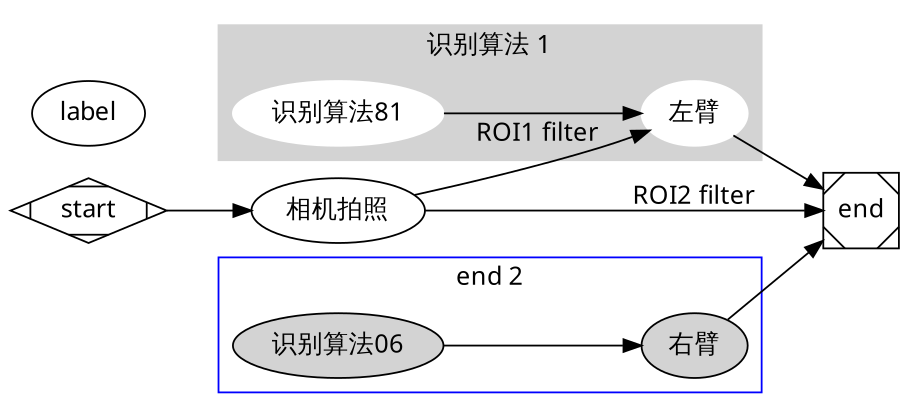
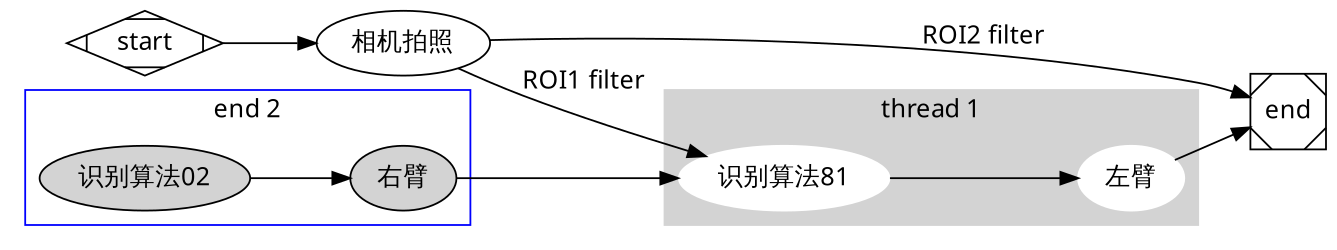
(490, 46) -> (931, 111)
(89, 113) -> none
(513, 172) -> (572, 113)
(774, 281) -> (558, 178)
(338, 346) -> (145, 178)
